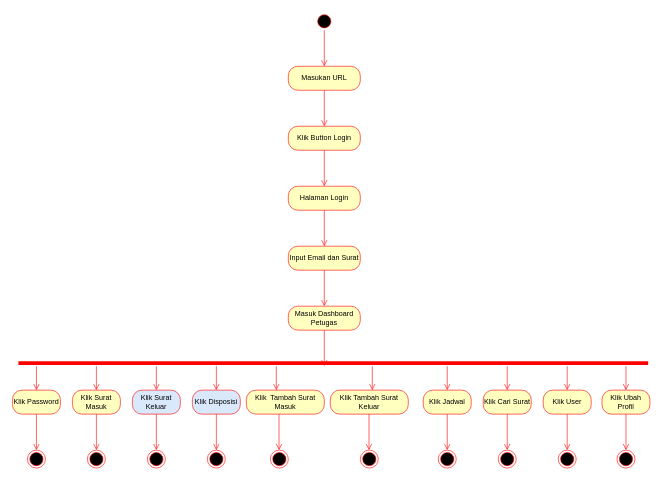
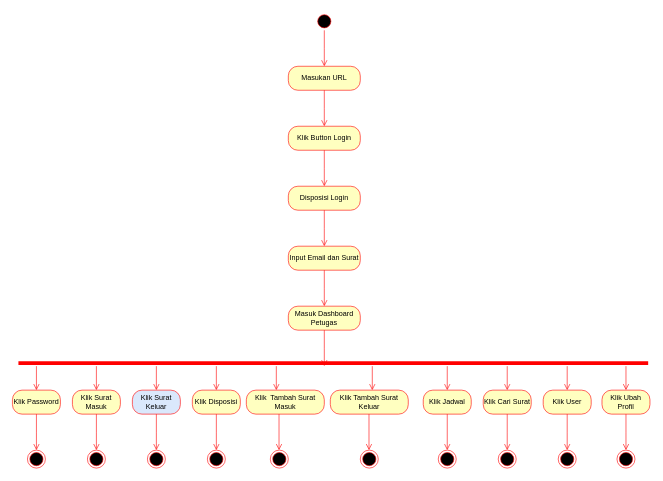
(324, 198) -> (324, 198)
(216, 402) -> (216, 402)
